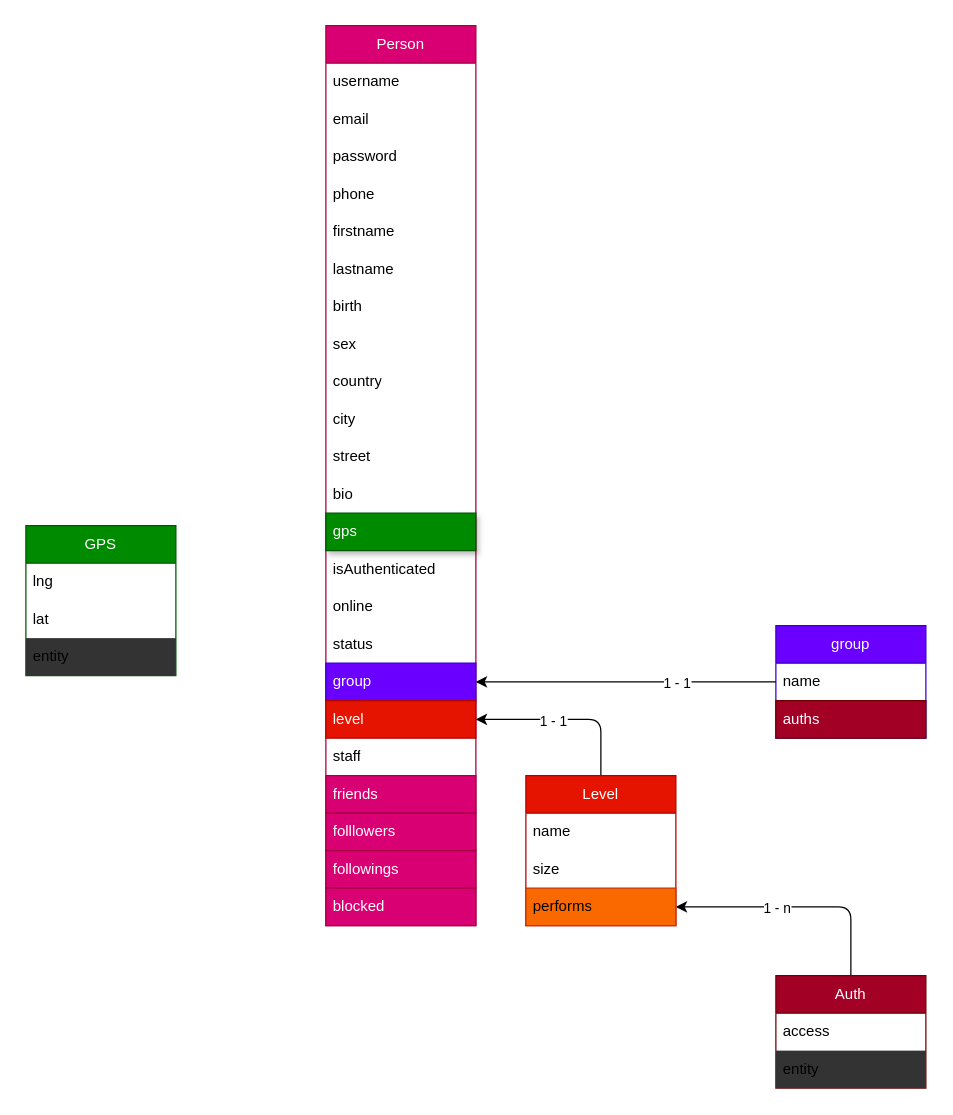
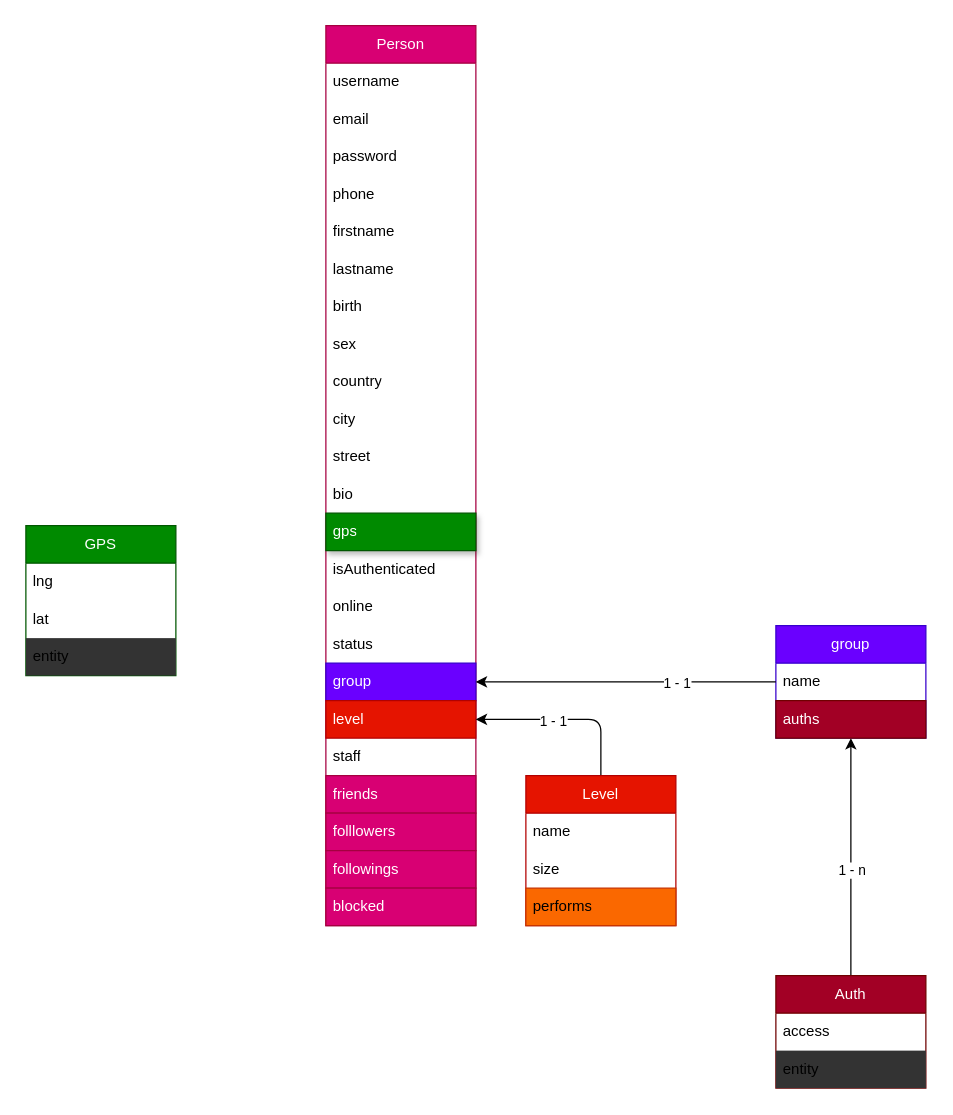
none -> (851, 829)
(764, 907) -> none
